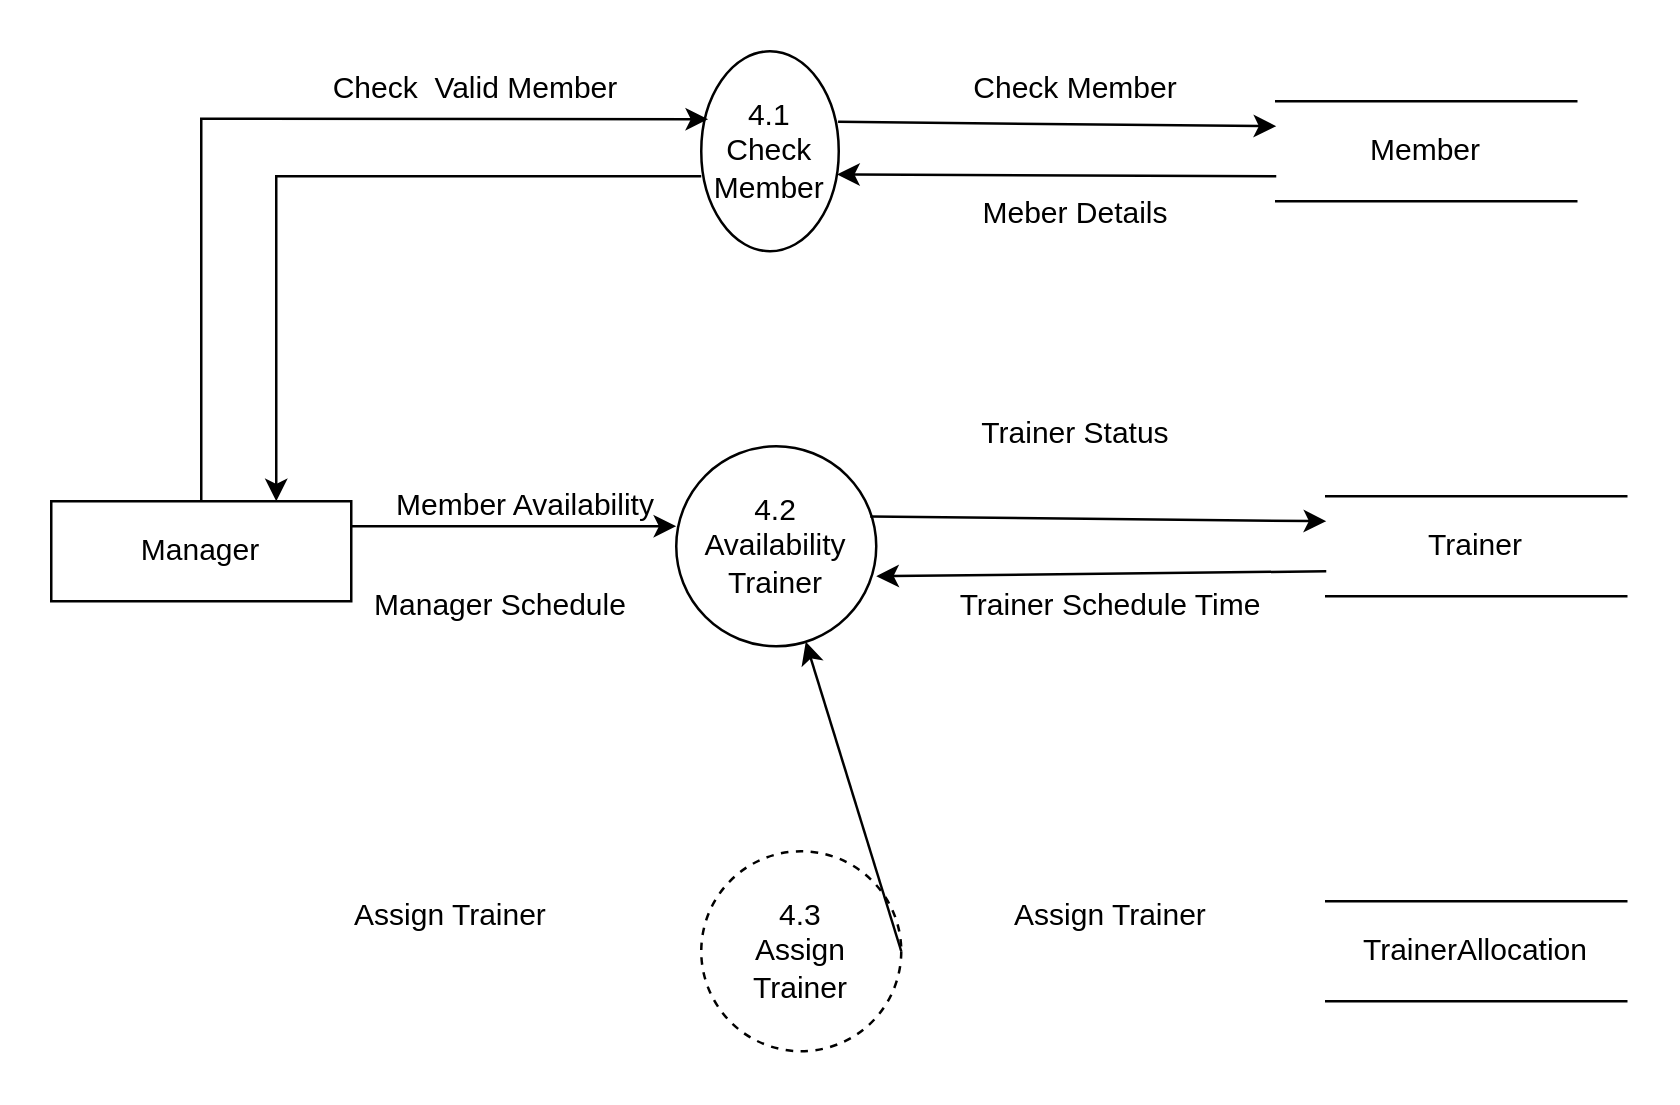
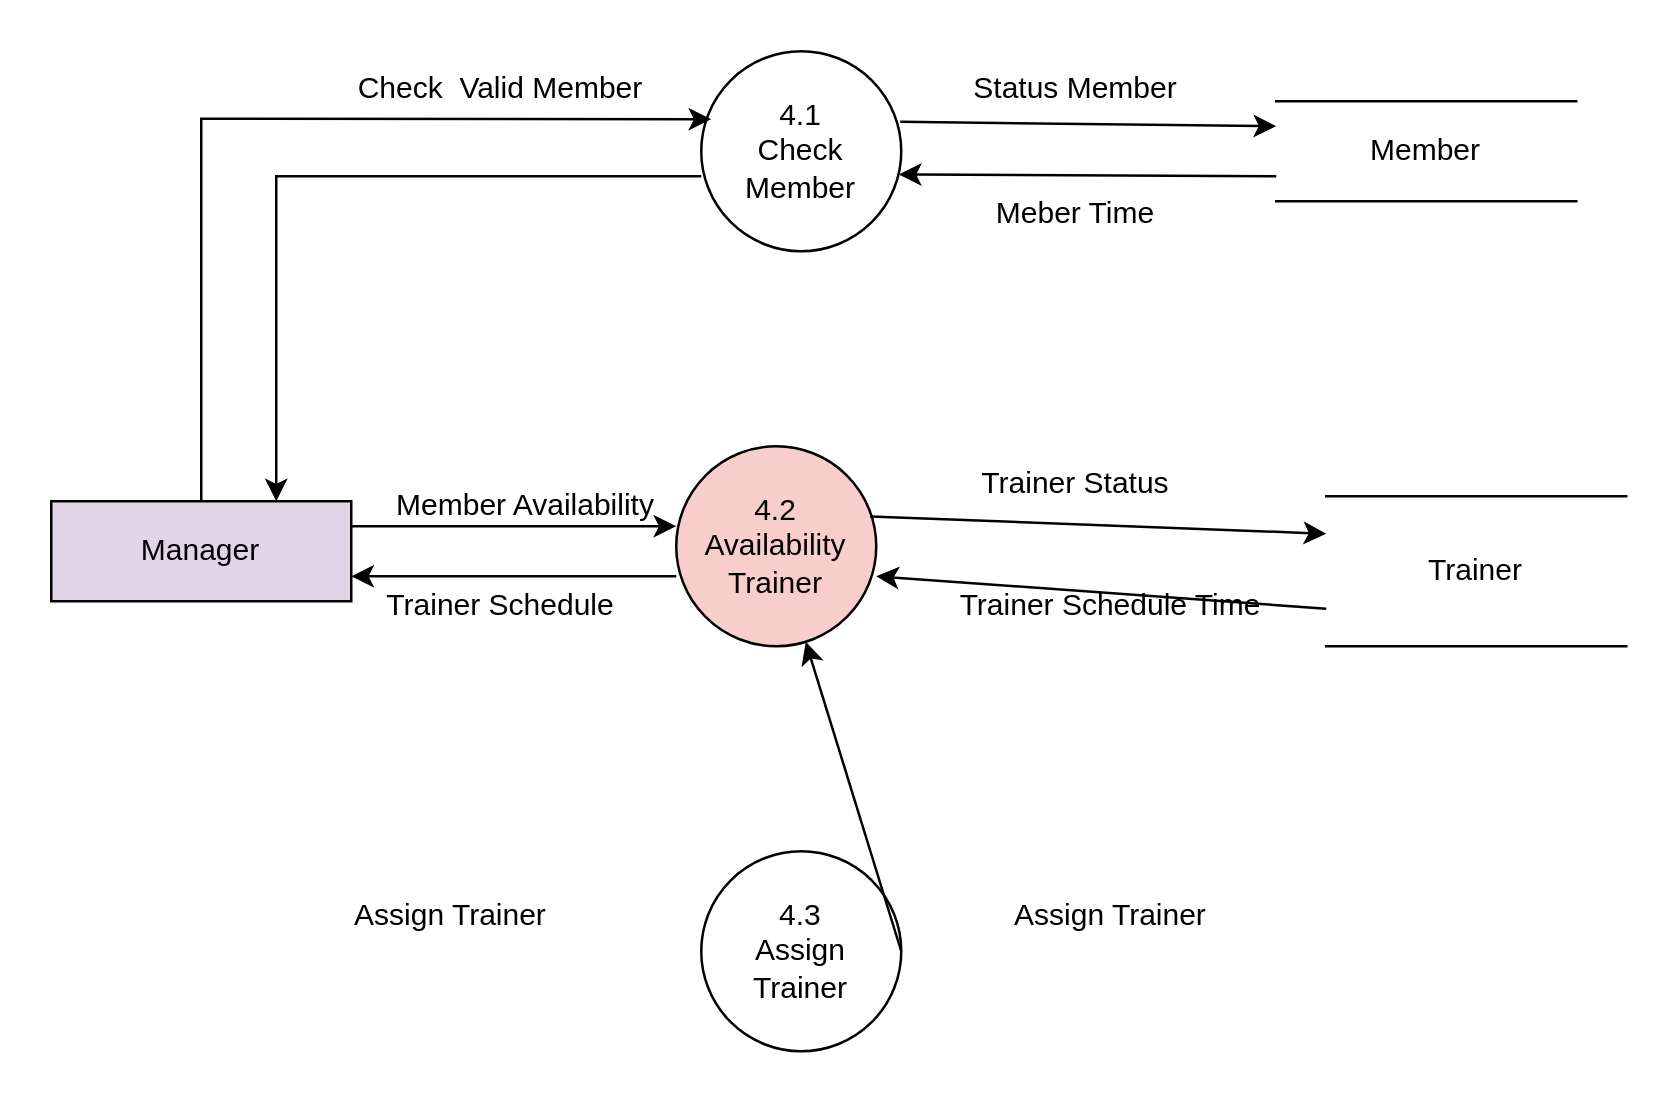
(476, 89) -> (501, 89)
(1076, 89) -> (1076, 89)
(770, 151) -> (801, 151)
(1076, 214) -> (1076, 214)
(1076, 434) -> (1076, 484)
(776, 546) -> (776, 546)
(1476, 546) -> (1476, 571)
(201, 551) -> (201, 551)
none -> (522, 576)
(501, 606) -> (501, 606)
(801, 951) -> (801, 951)
(1476, 951) -> none
